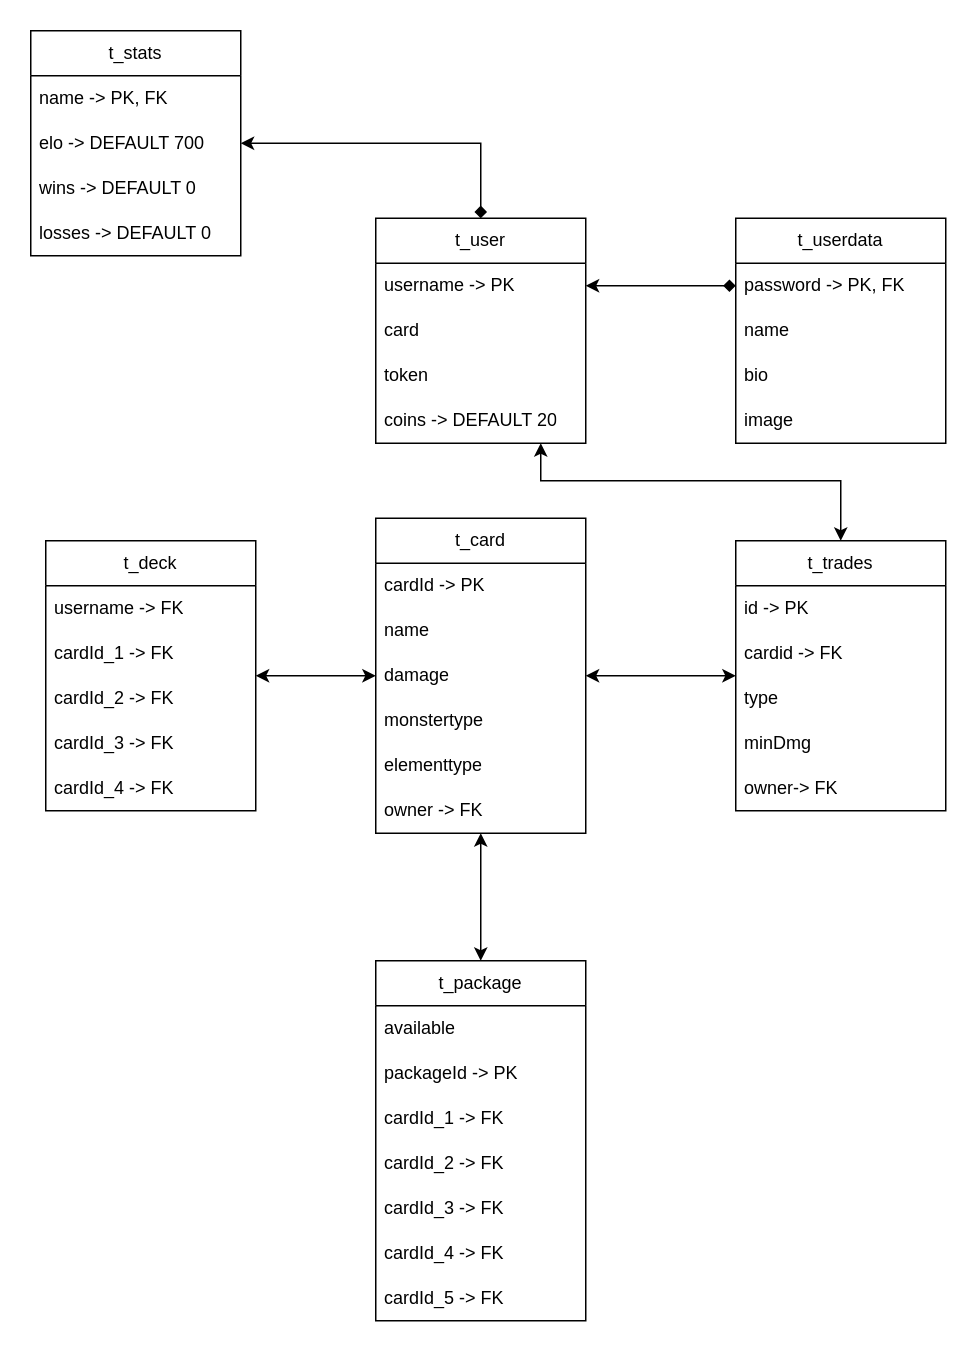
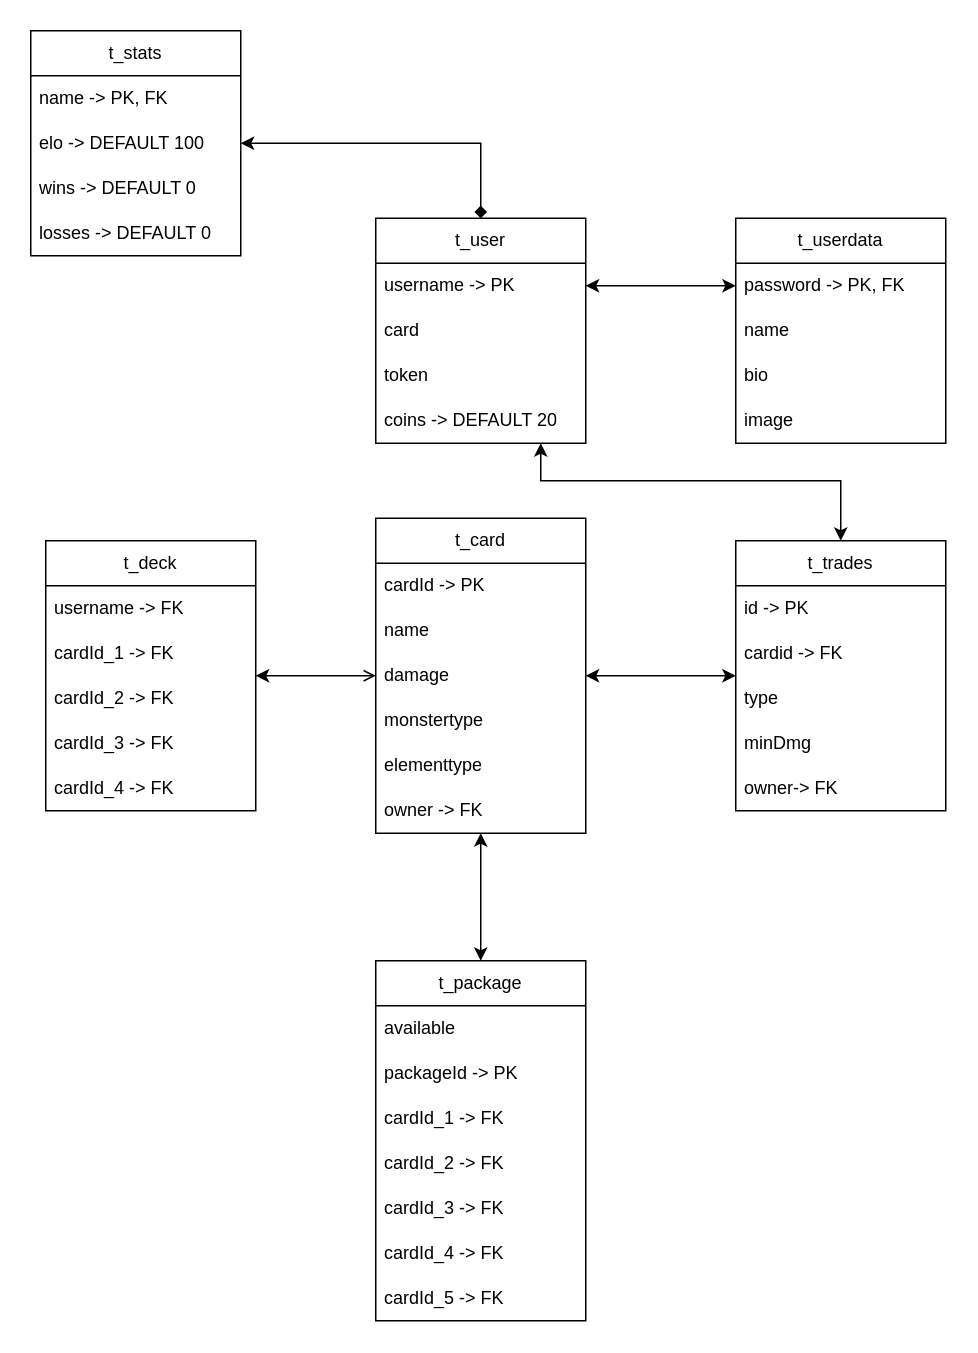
(121, 143) -> (121, 143)
(723, 286) -> (724, 286)
(364, 676) -> (366, 676)
